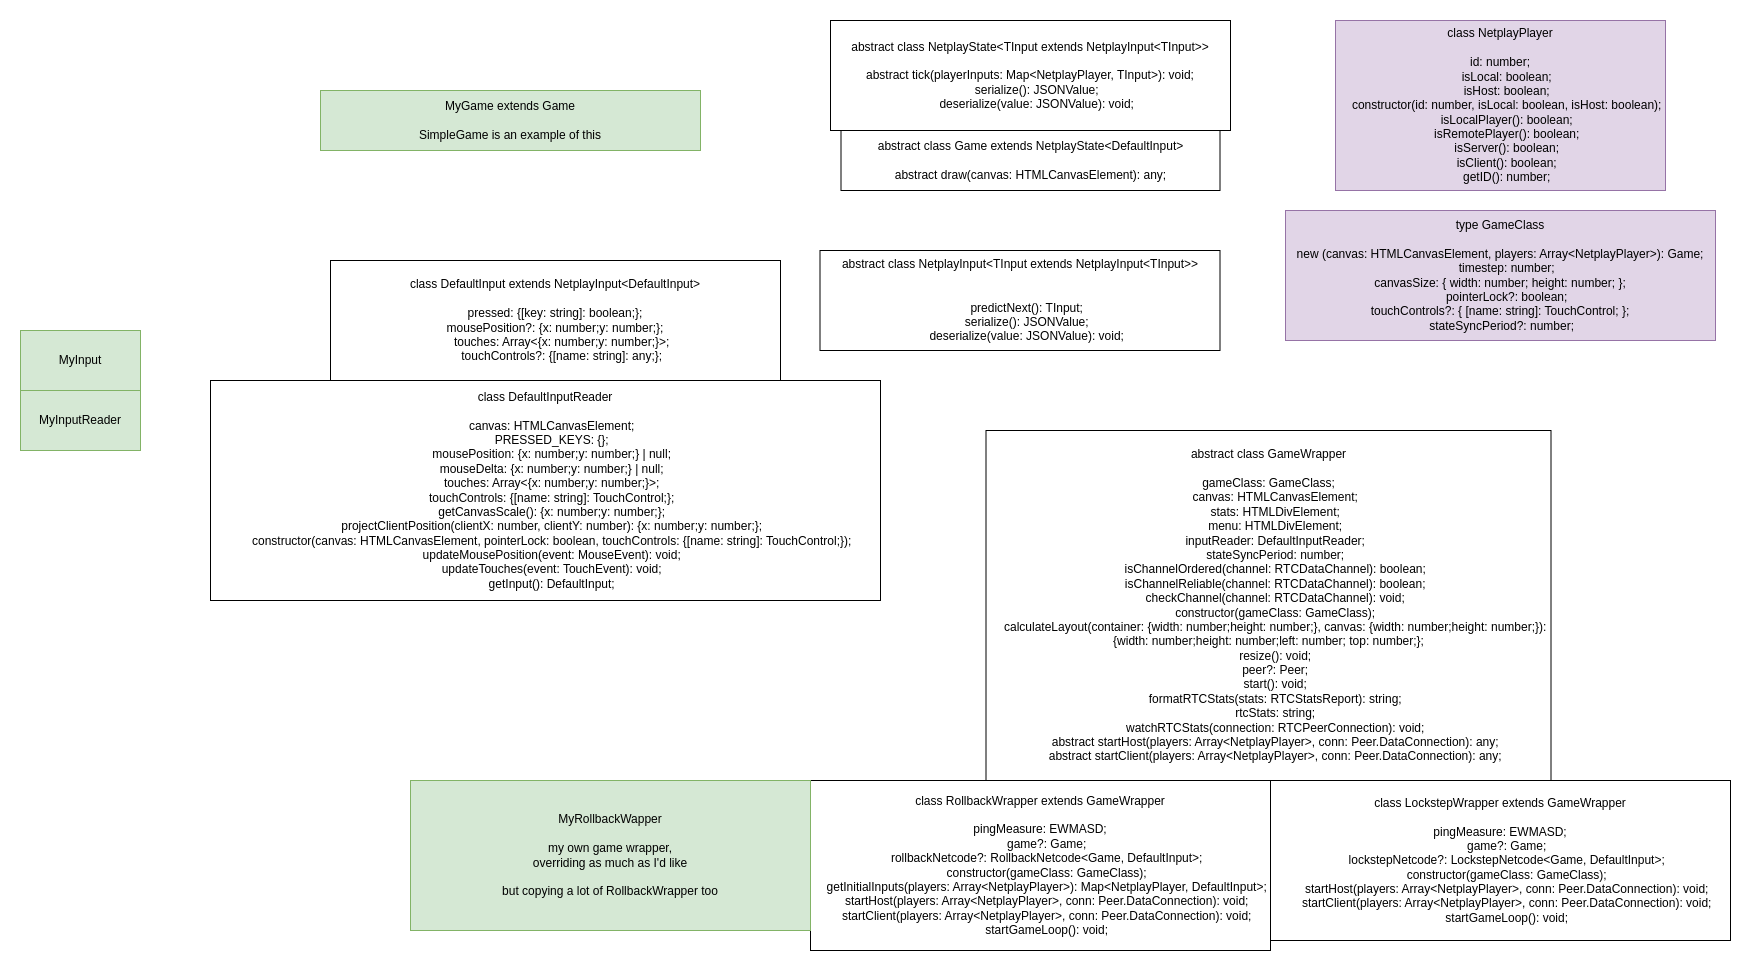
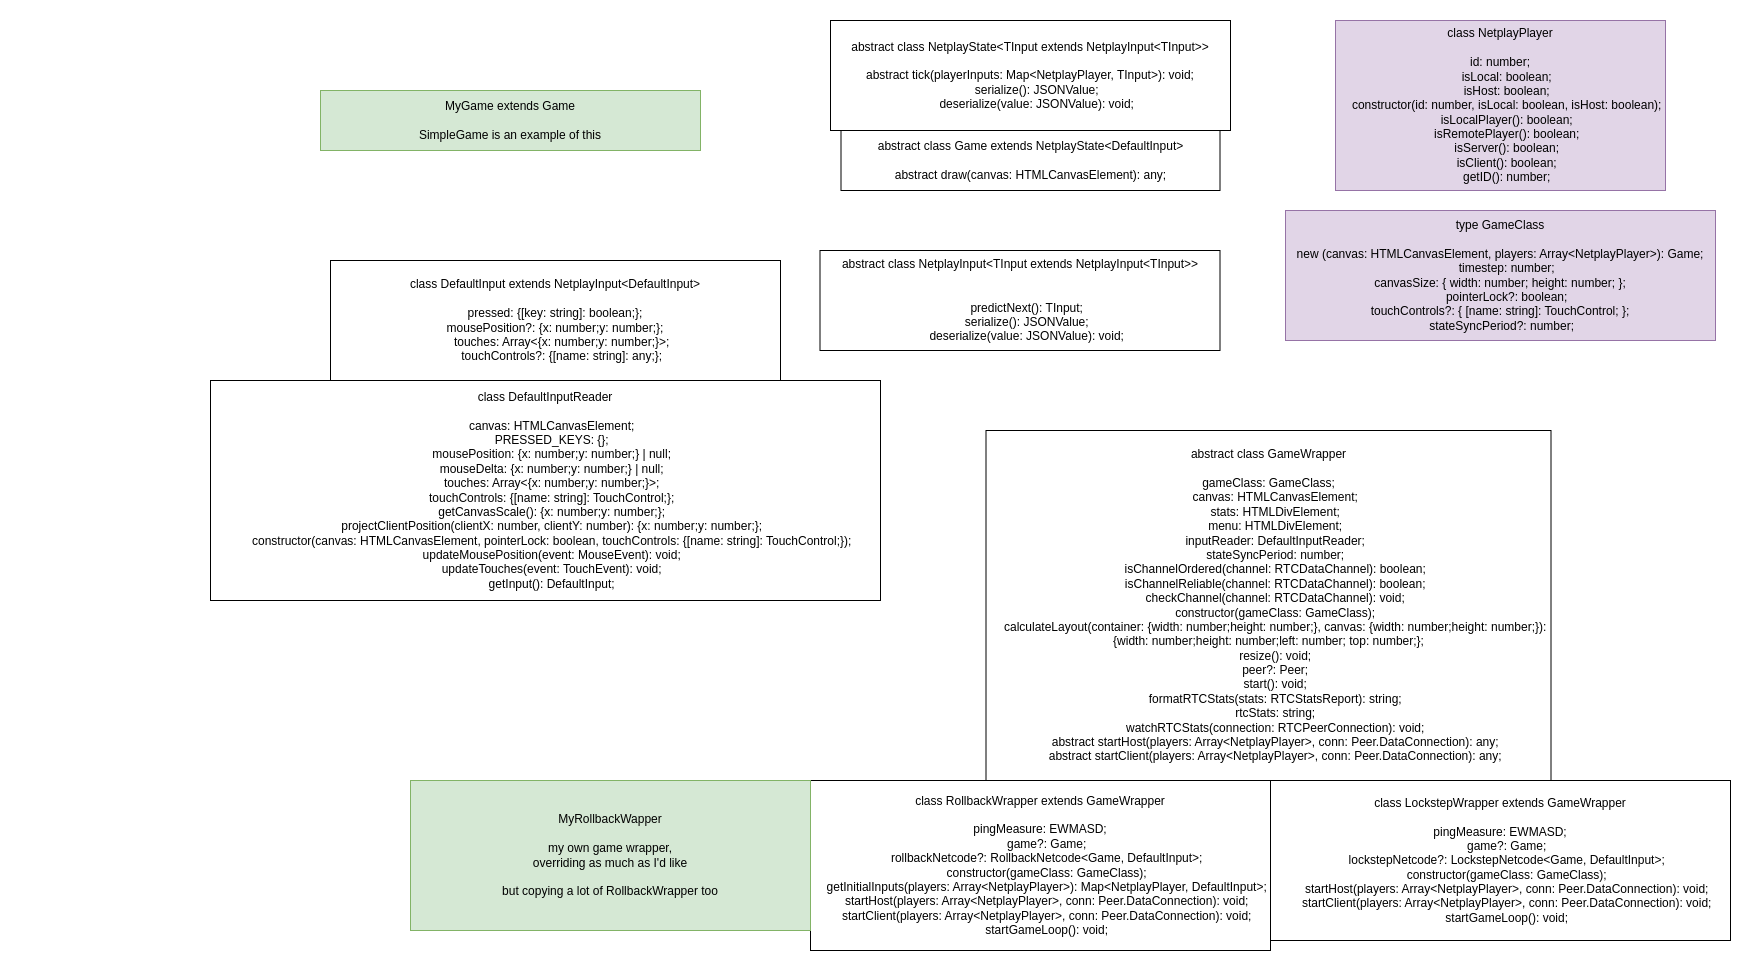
(81, 361) -> none
(81, 421) -> none
